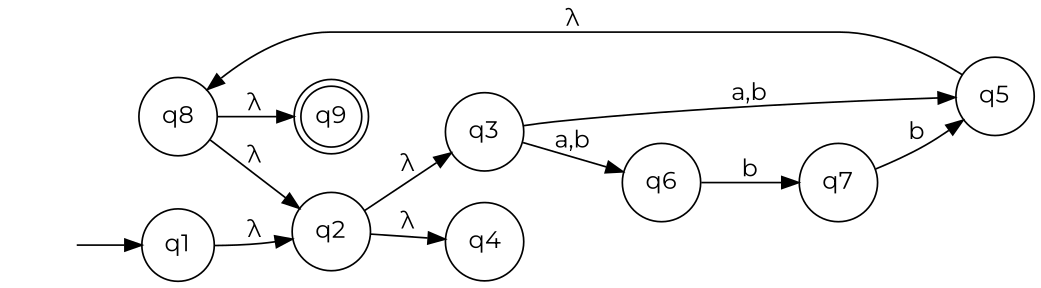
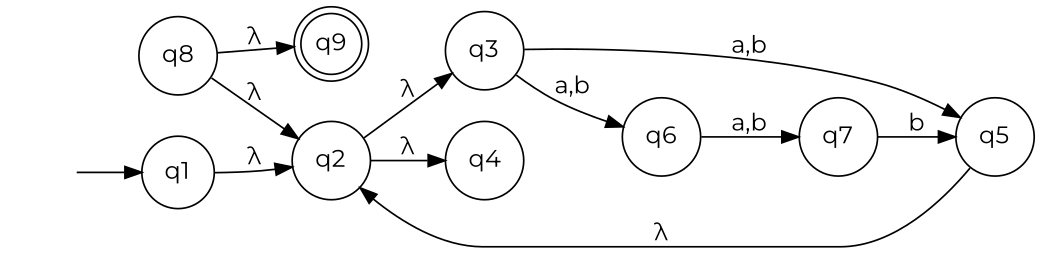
(590, 32) -> (679, 247)
(750, 170) -> (750, 124)
